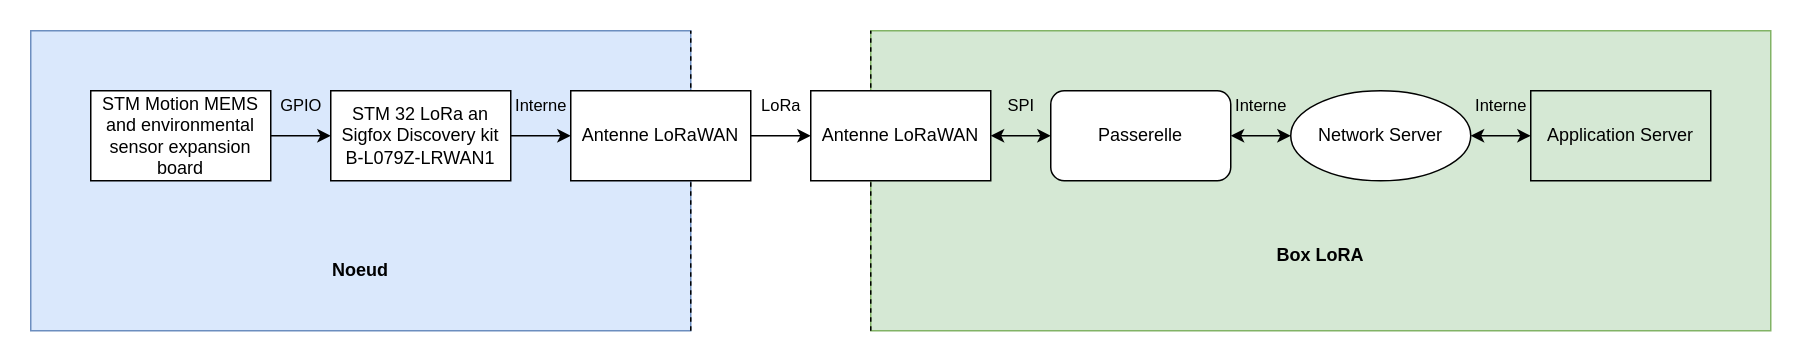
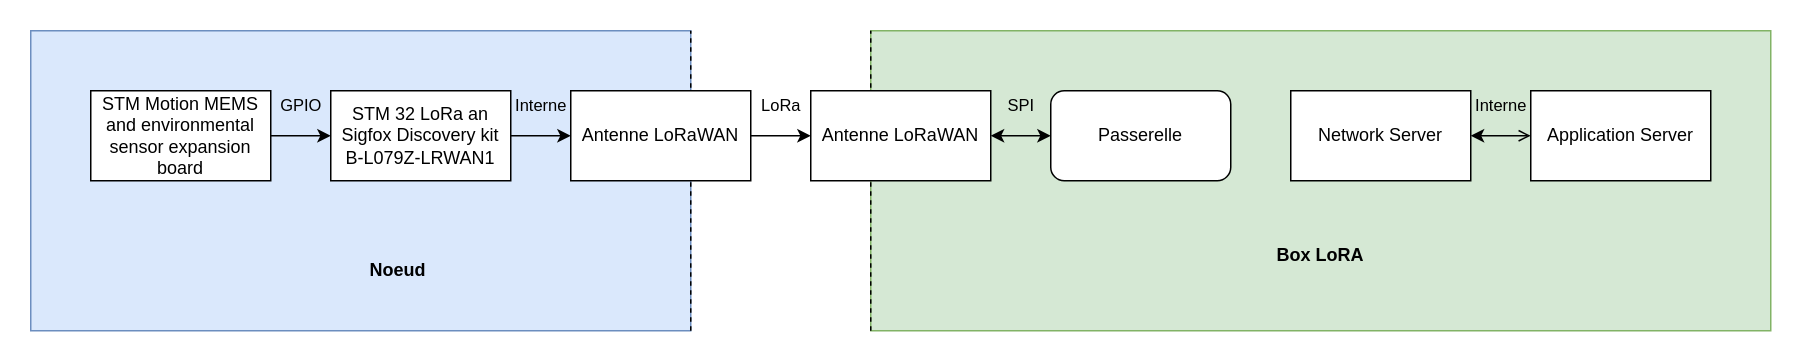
(1261, 136) -> none
(1381, 136) -> (1381, 136)
(1519, 136) -> (1521, 136)
(1621, 136) -> (1621, 136)
(361, 271) -> (398, 271)
